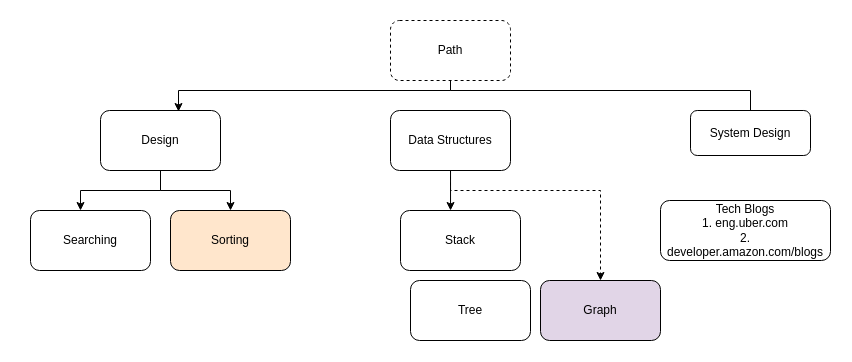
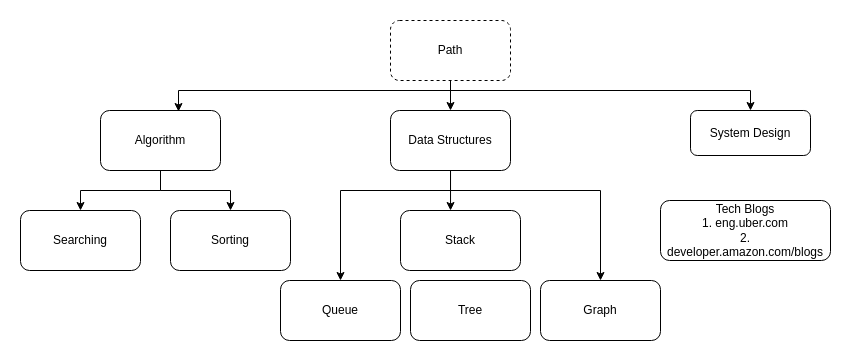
none -> (451, 94)
(751, 105) -> (751, 102)
(161, 141) -> (161, 141)
none -> (354, 191)
(568, 191) -> (568, 191)
(91, 241) -> (81, 241)
(231, 241) -> (231, 241)
none -> (341, 311)
(601, 311) -> (601, 311)
